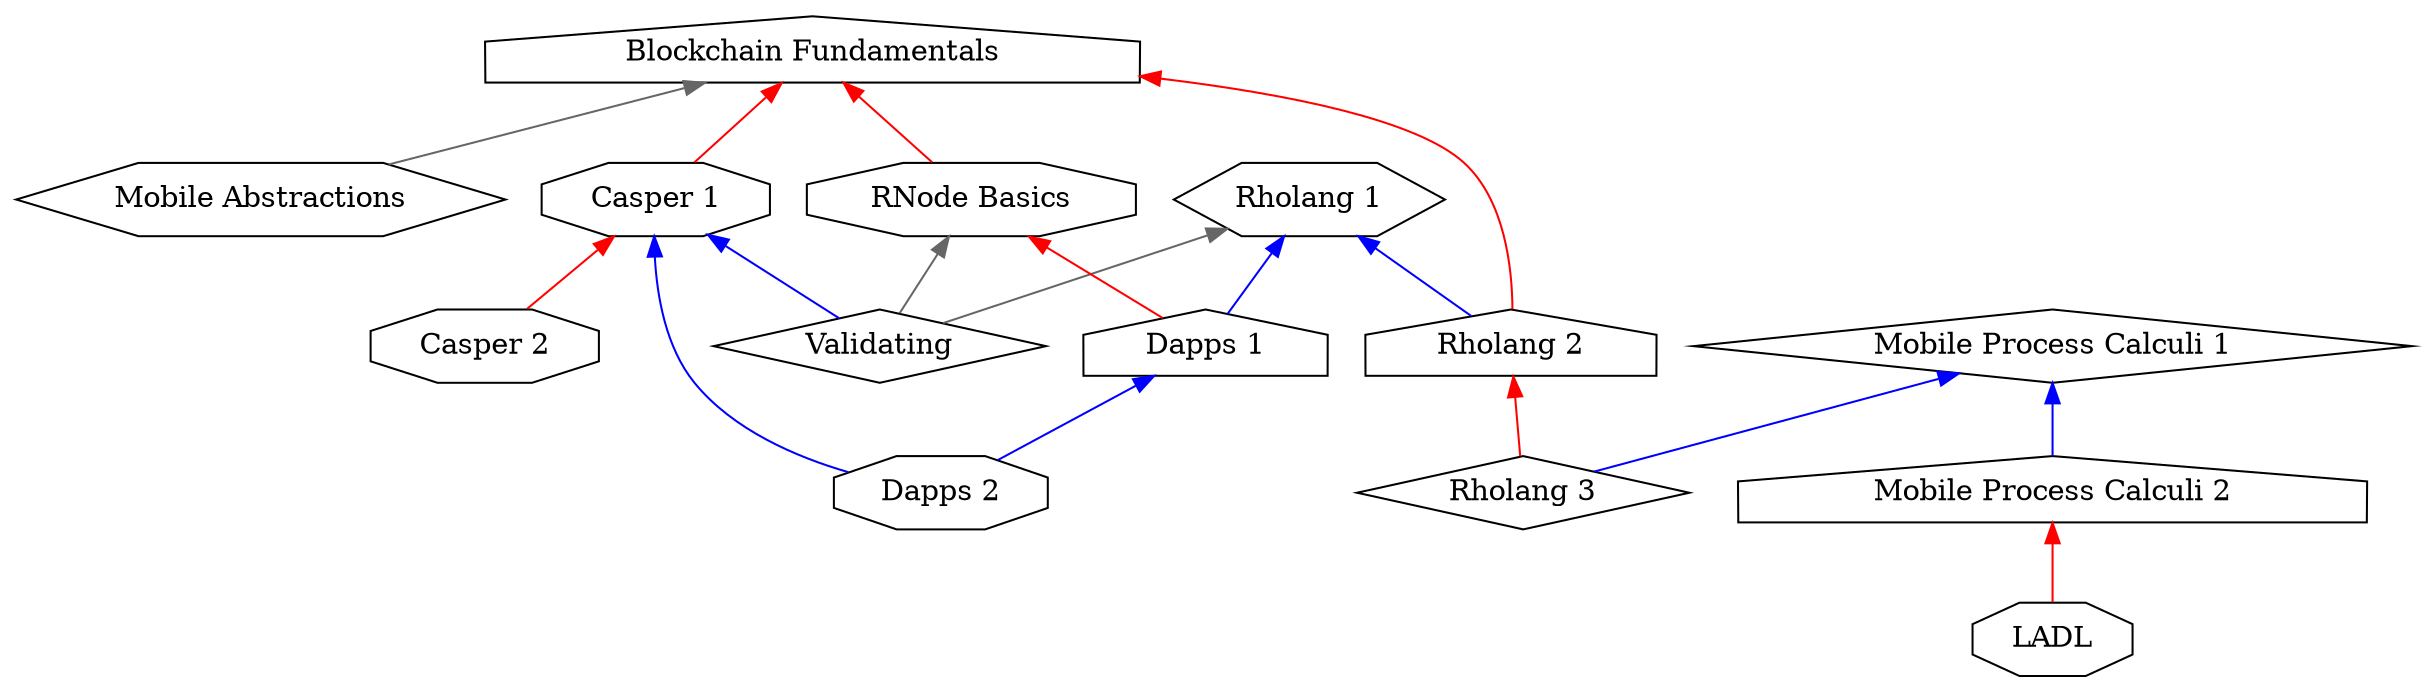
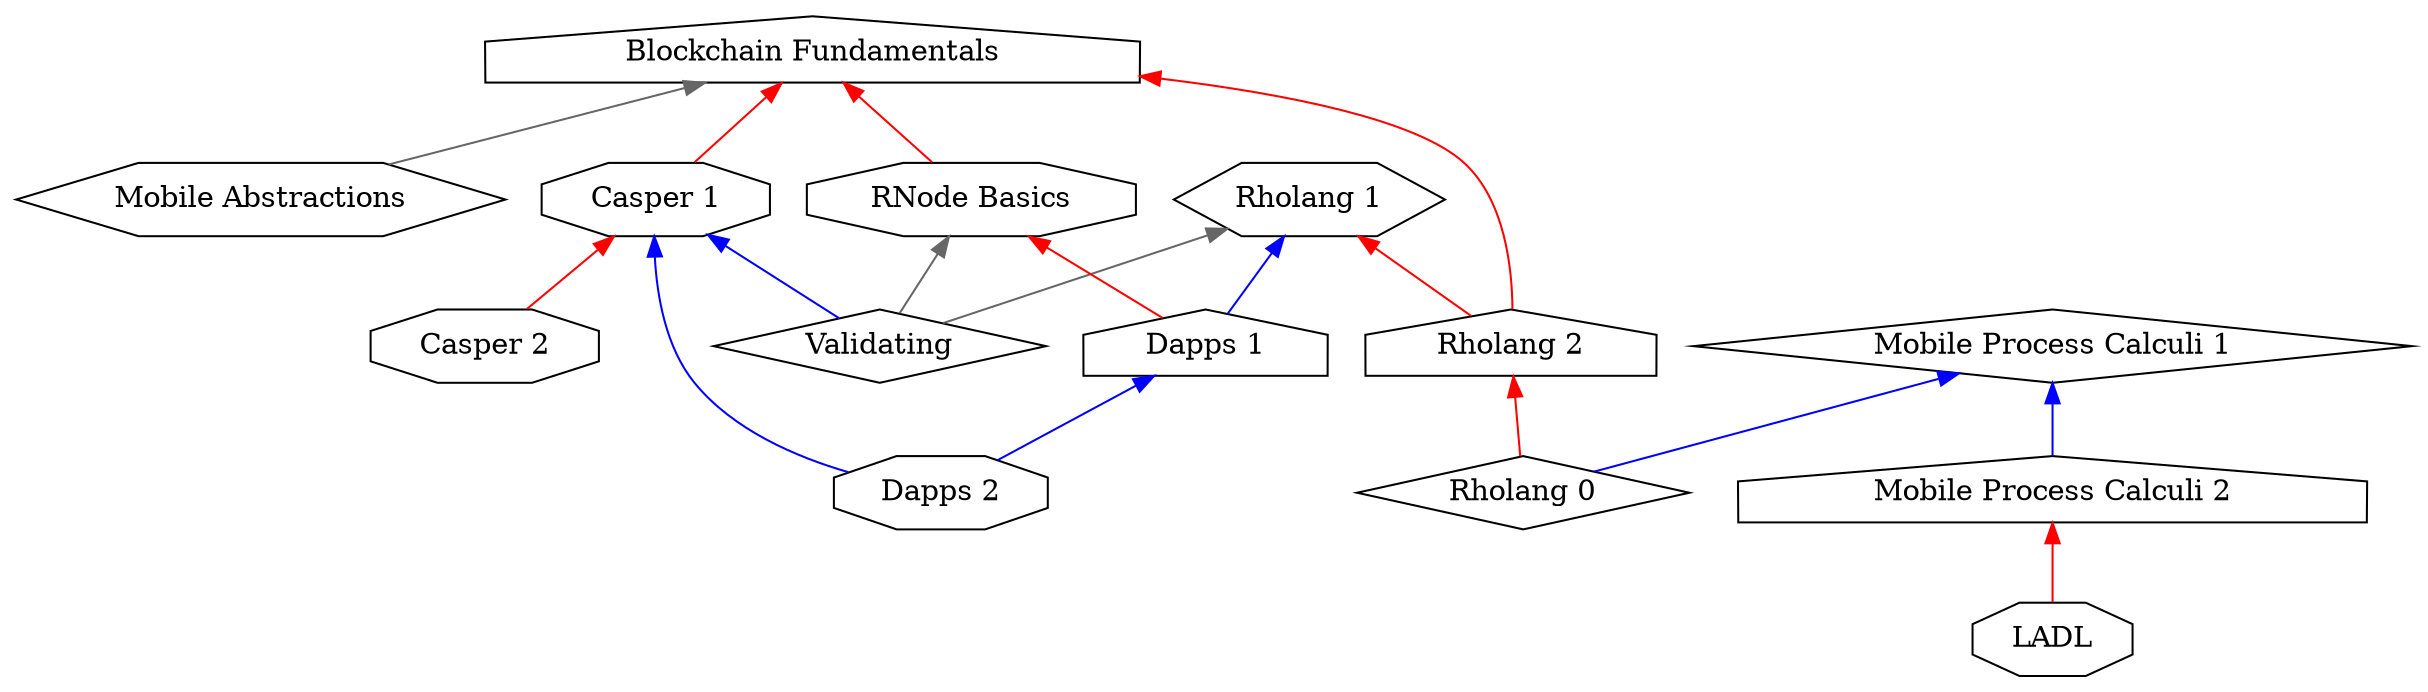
(1423, 282) -> (1423, 282)
(1523, 493) -> (1523, 493)
